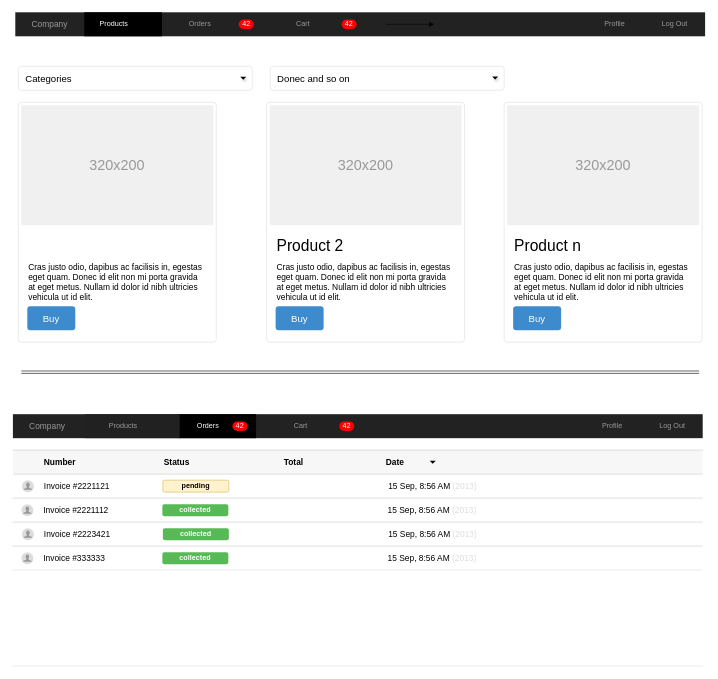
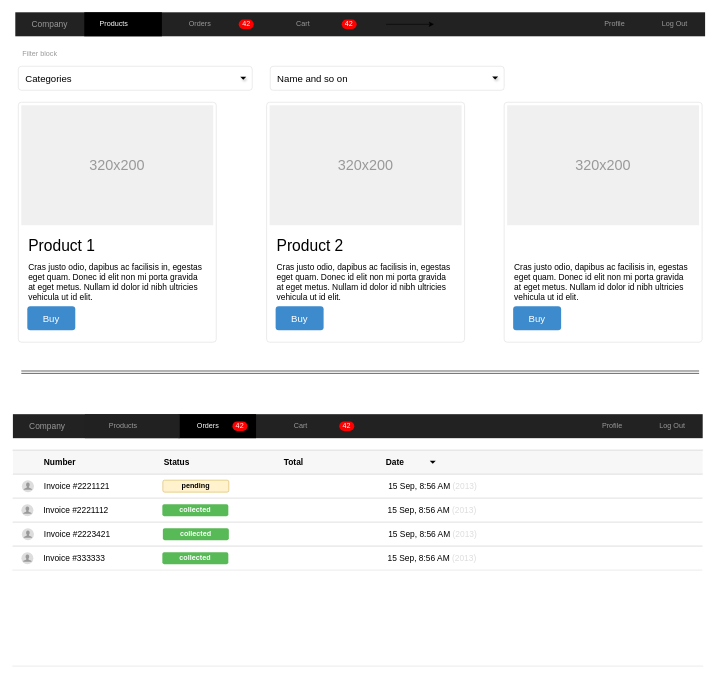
none -> (78, 54)
(314, 78) -> (311, 78)
none -> (117, 246)
(603, 246) -> none
